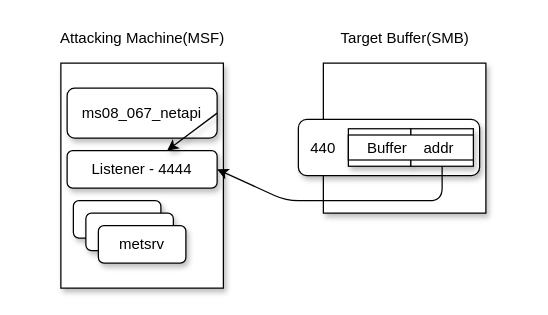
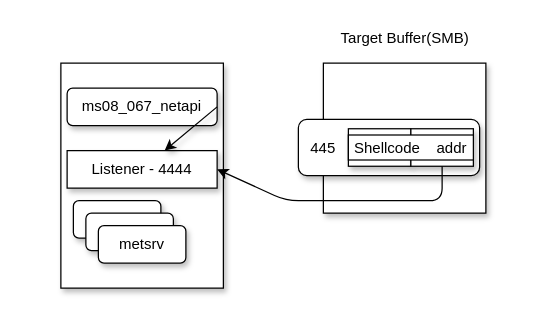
(142, 38) -> none
(142, 113) -> (142, 107)
(323, 148) -> (323, 148)
(411, 148) -> (411, 148)
(142, 169) -> (142, 169)
